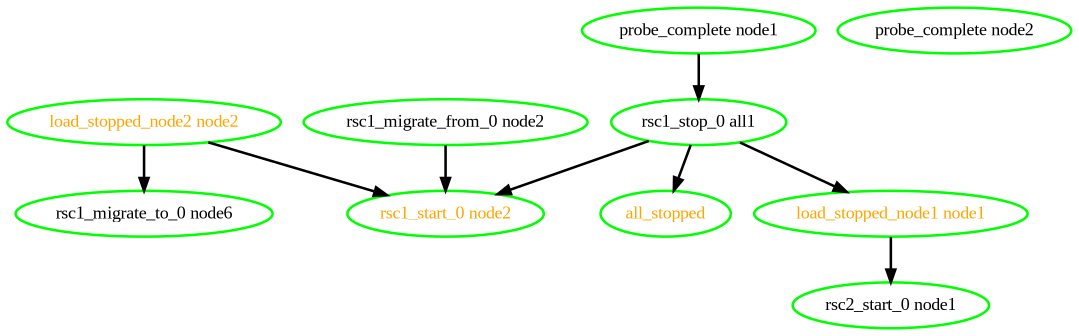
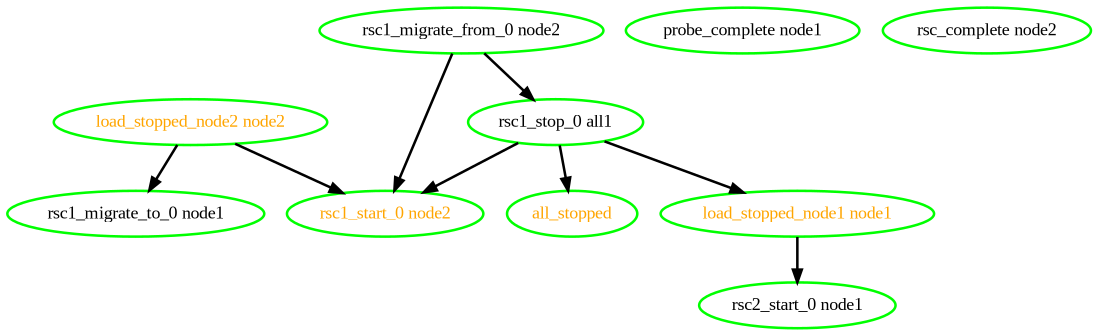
(954, 31) -> (987, 31)
(699, 70) -> (504, 72)
(144, 214) -> (136, 214)
